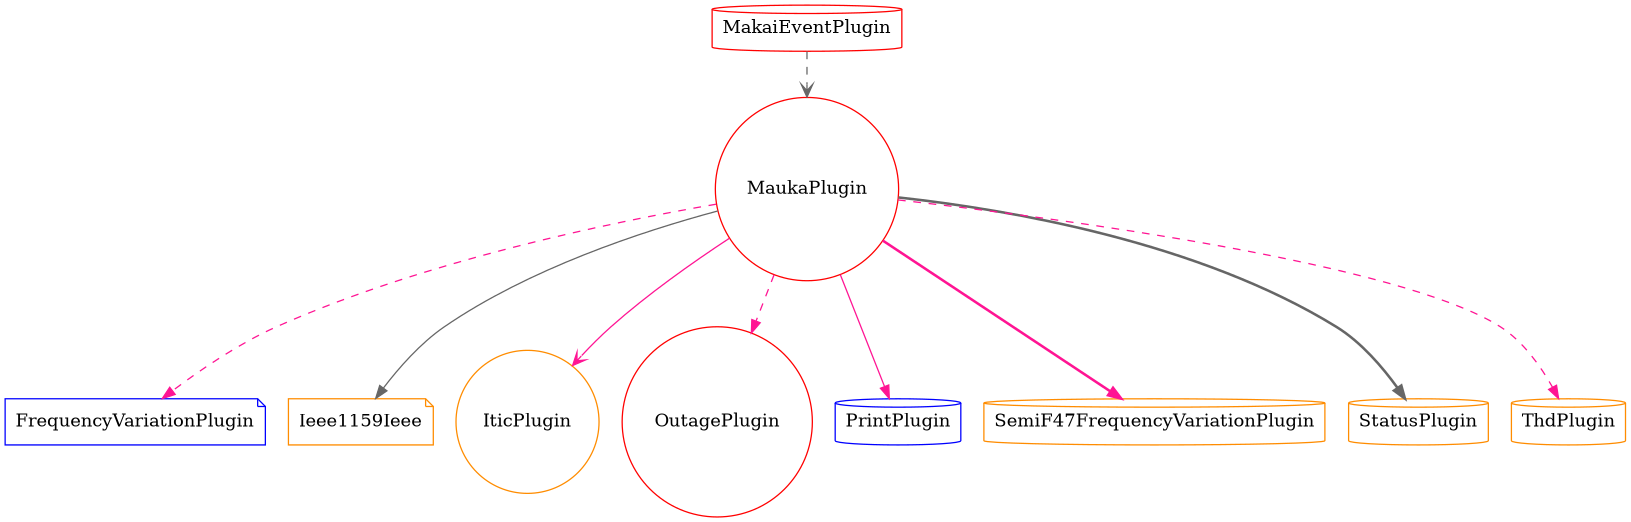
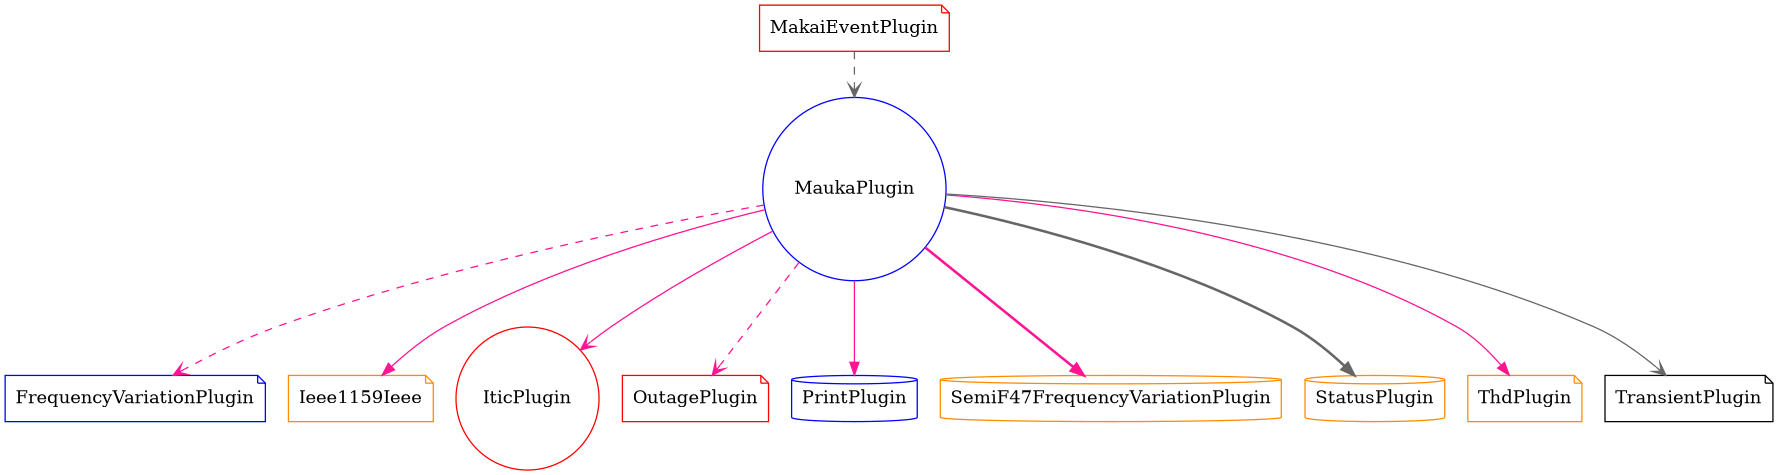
(807, 28) -> (854, 28)
(807, 189) -> (854, 189)
(1244, 251) -> (1237, 242)
(434, 270) -> (468, 268)
(537, 275) -> (570, 269)
(765, 298) -> (760, 314)
none -> (1689, 399)
(528, 422) -> (528, 399)
(717, 422) -> (695, 399)
(1568, 422) -> (1525, 399)
